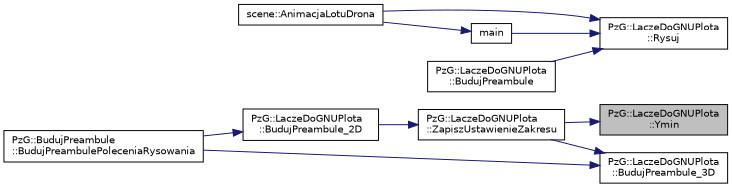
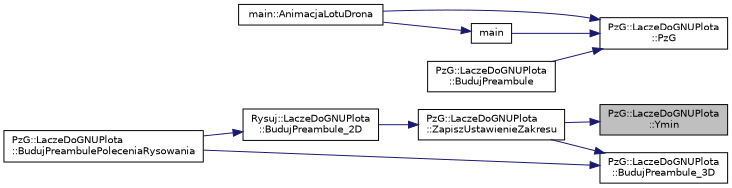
(311, 15) -> (311, 15)
(664, 33) -> (664, 33)
(311, 125) -> (311, 125)
(104, 146) -> (104, 146)
